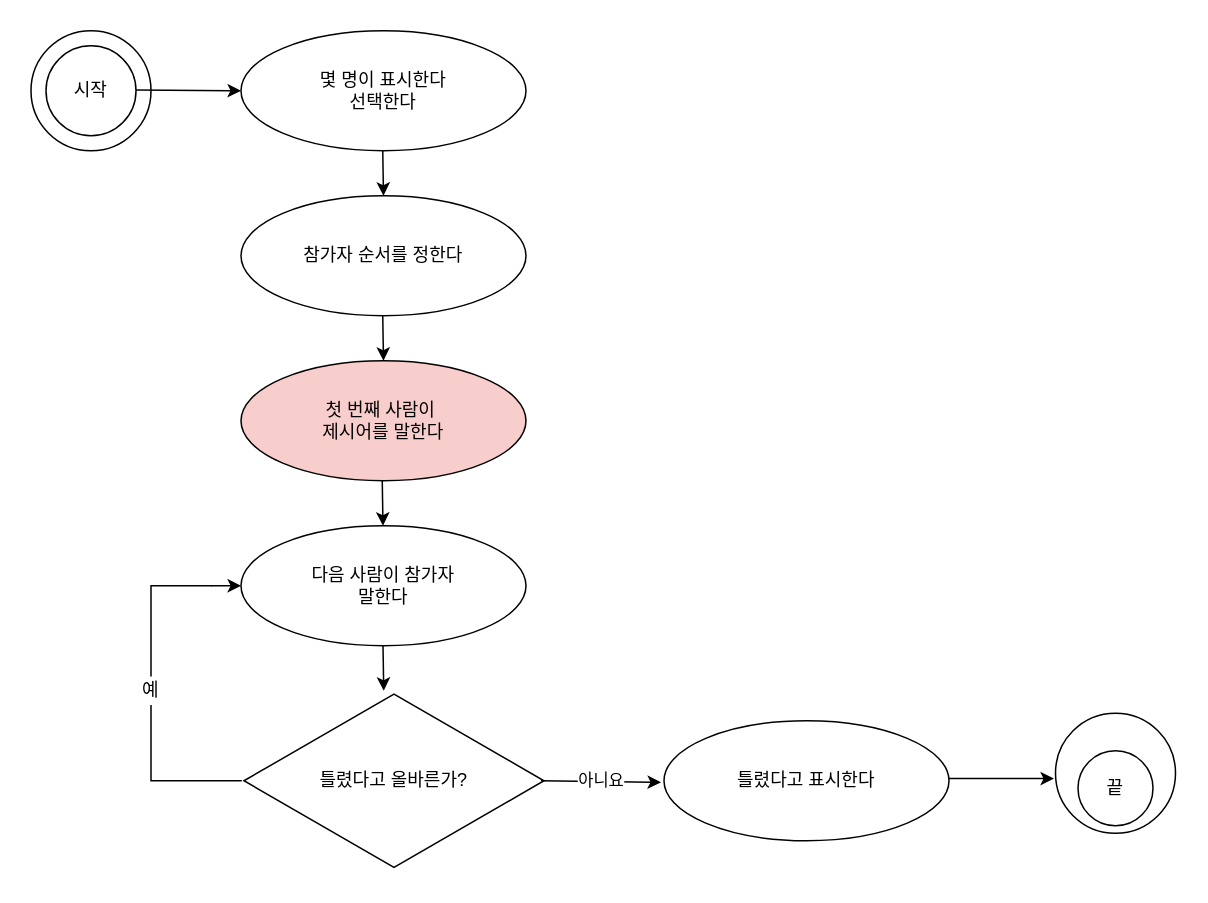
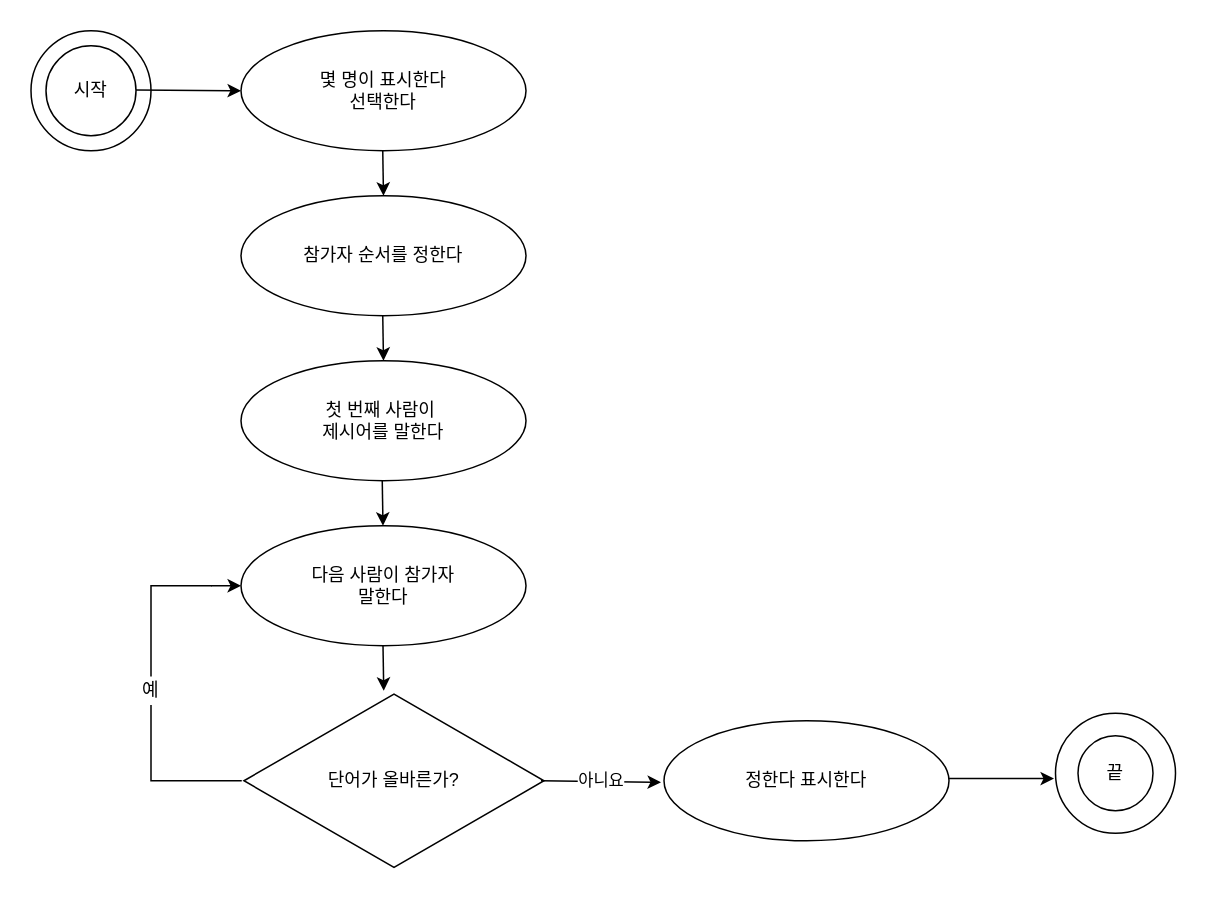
(383, 421) -> (383, 421)
(394, 781) -> (394, 781)
(806, 781) -> (806, 781)
(1115, 788) -> (1115, 773)
